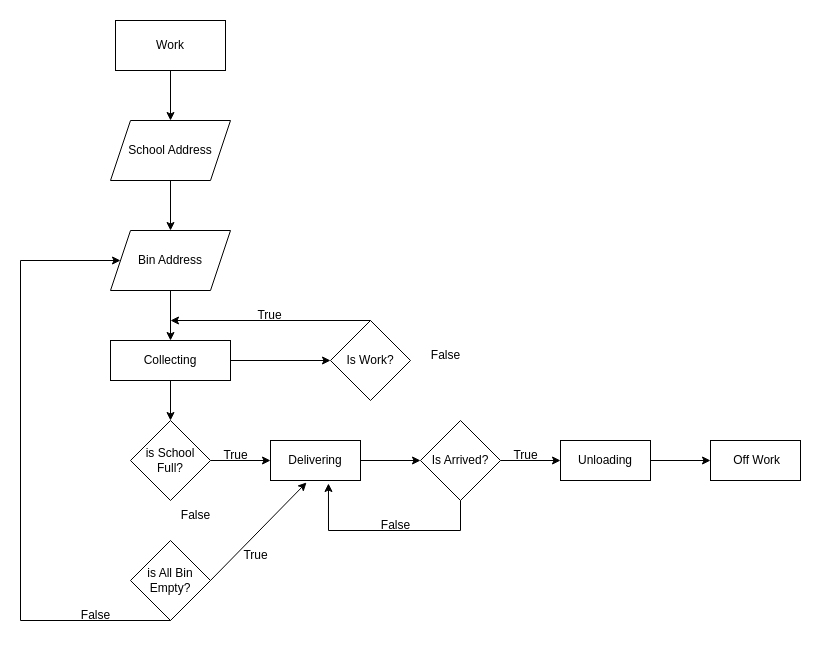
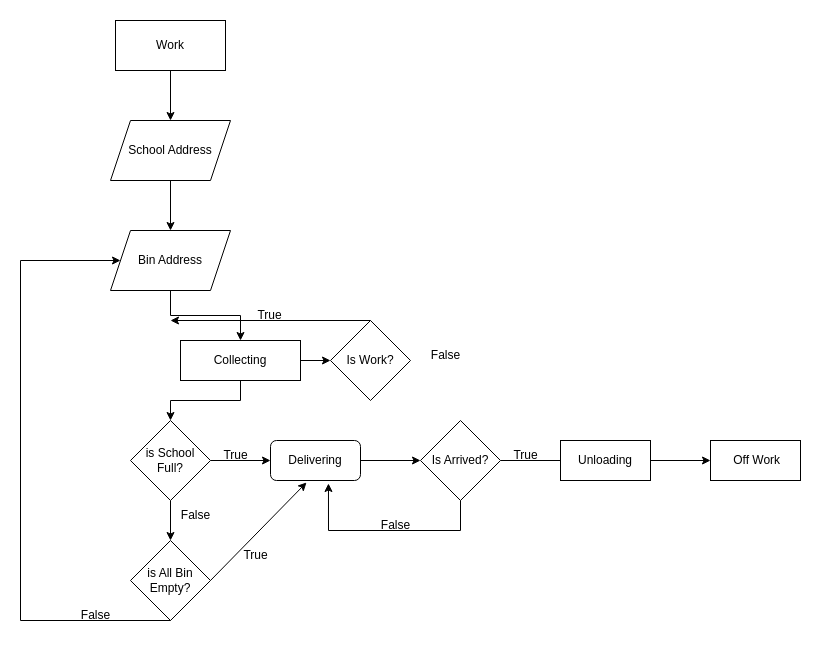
(171, 361) -> (241, 361)
(316, 461) -> (316, 461)
(552, 461) -> (555, 461)
none -> (171, 517)
